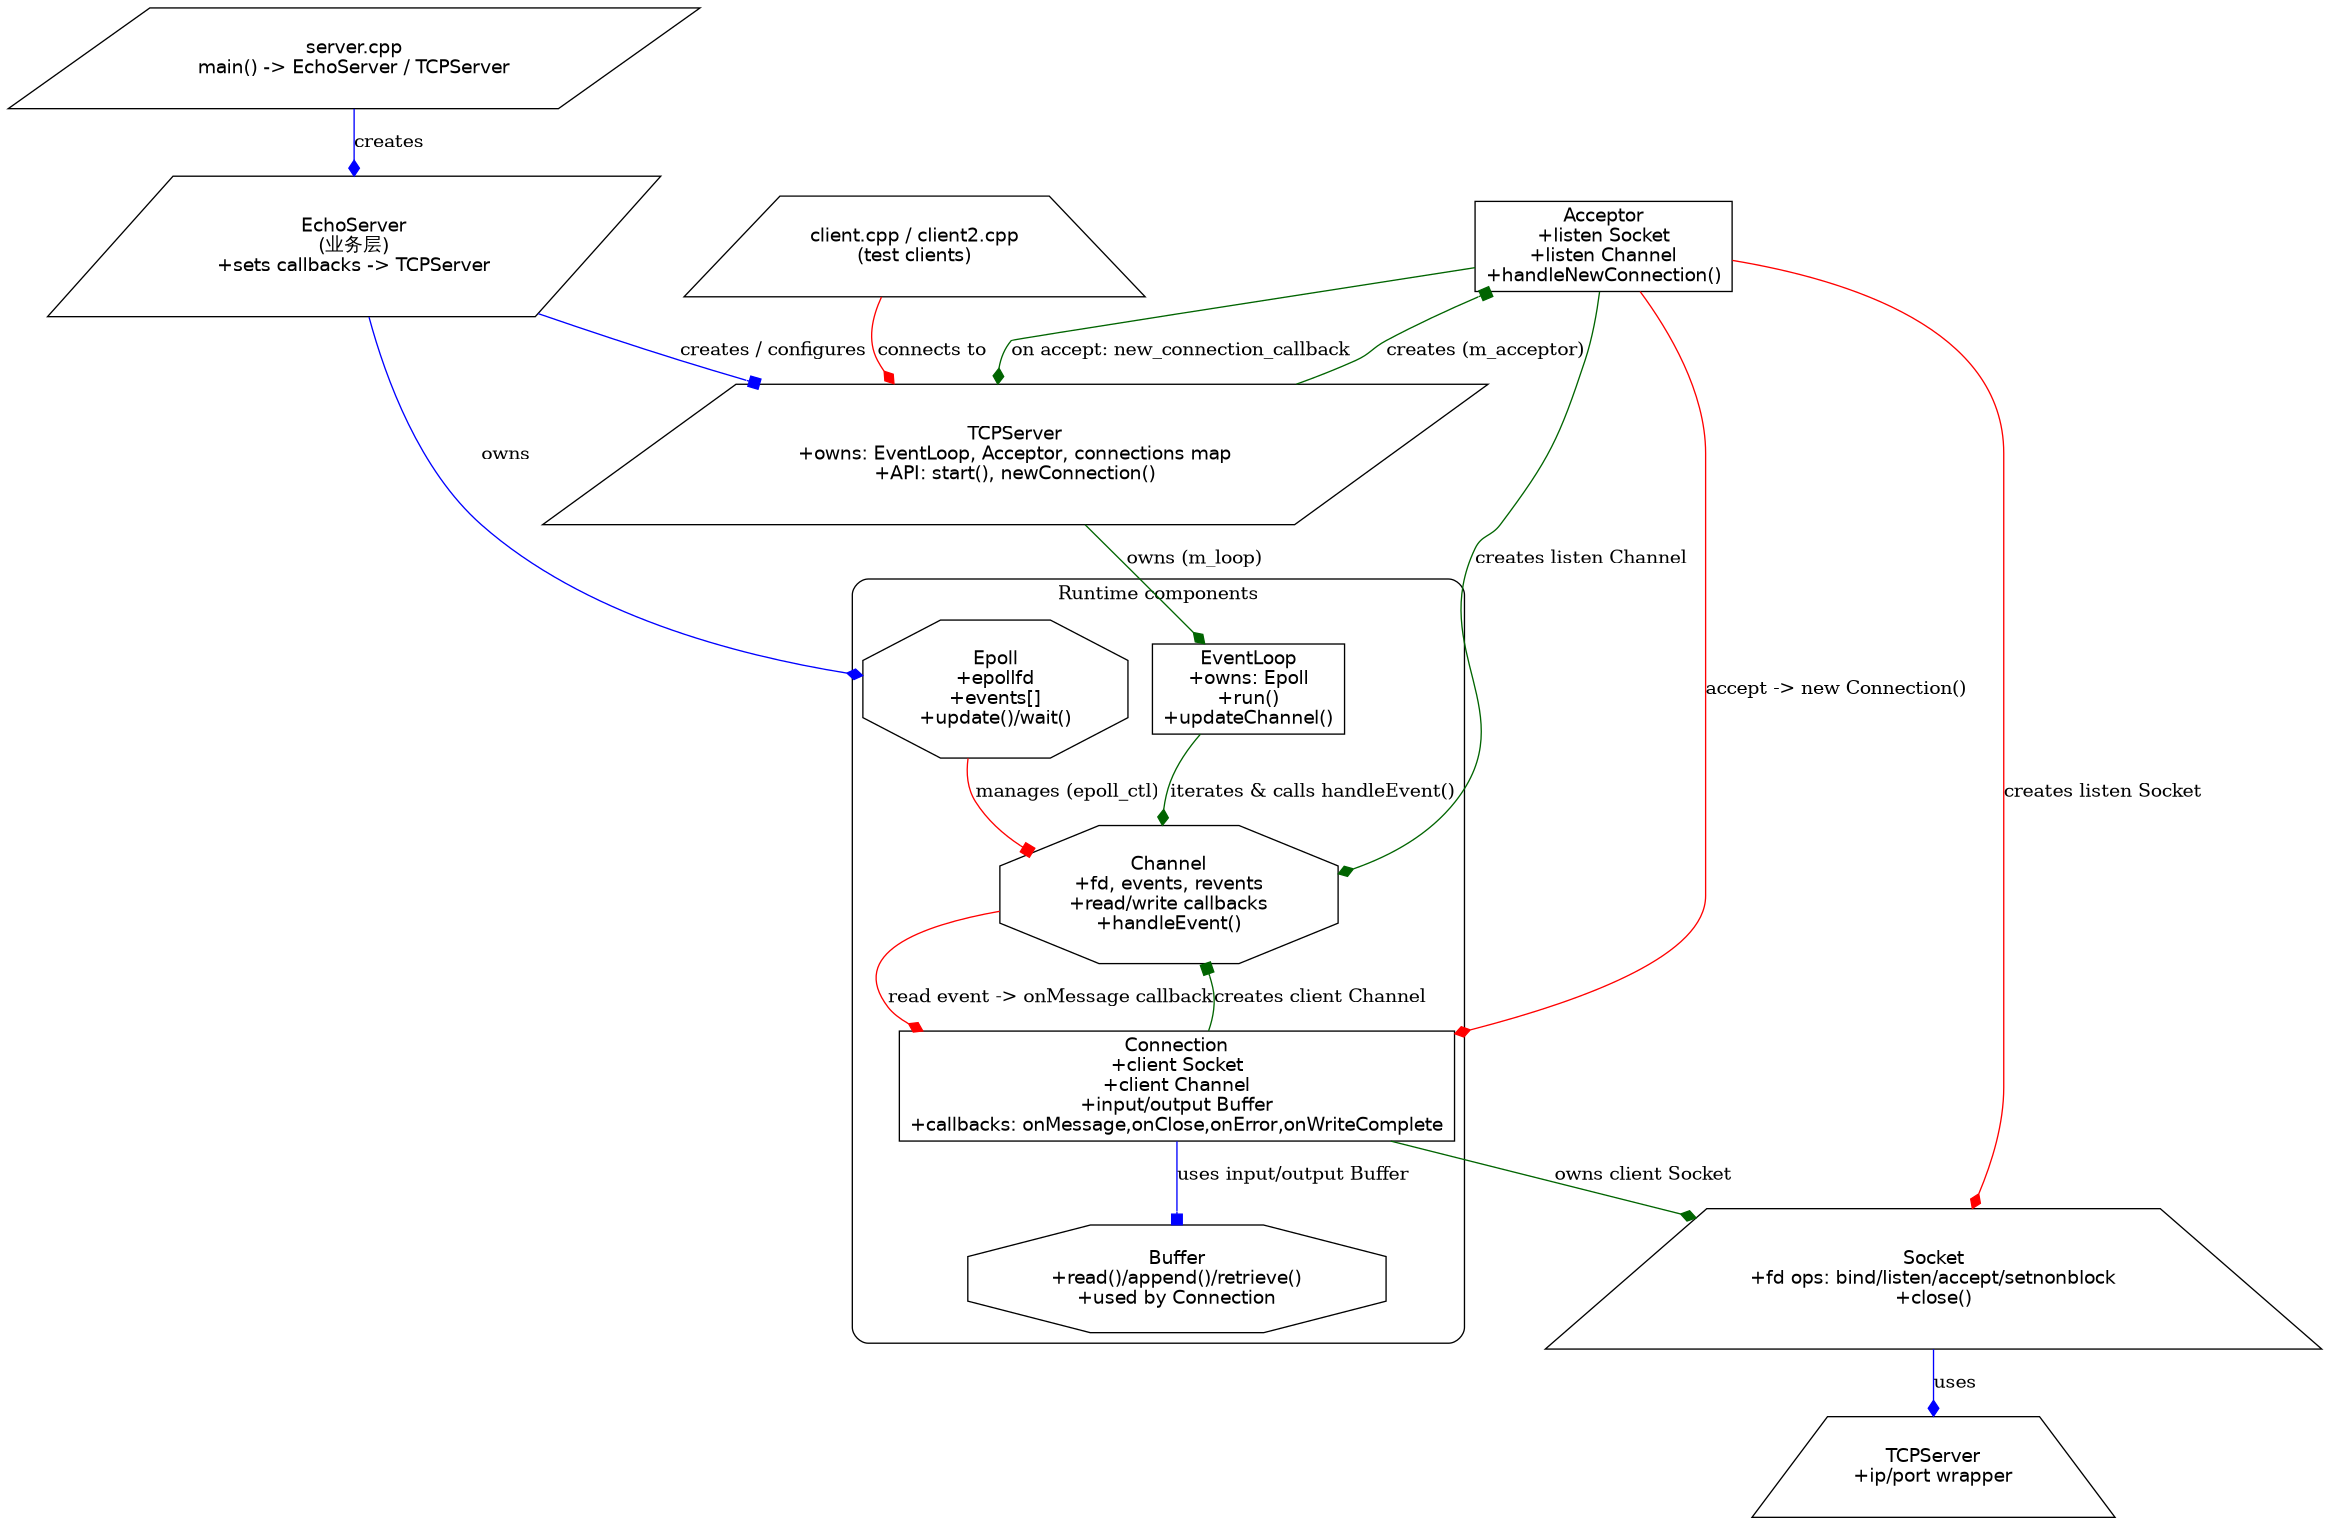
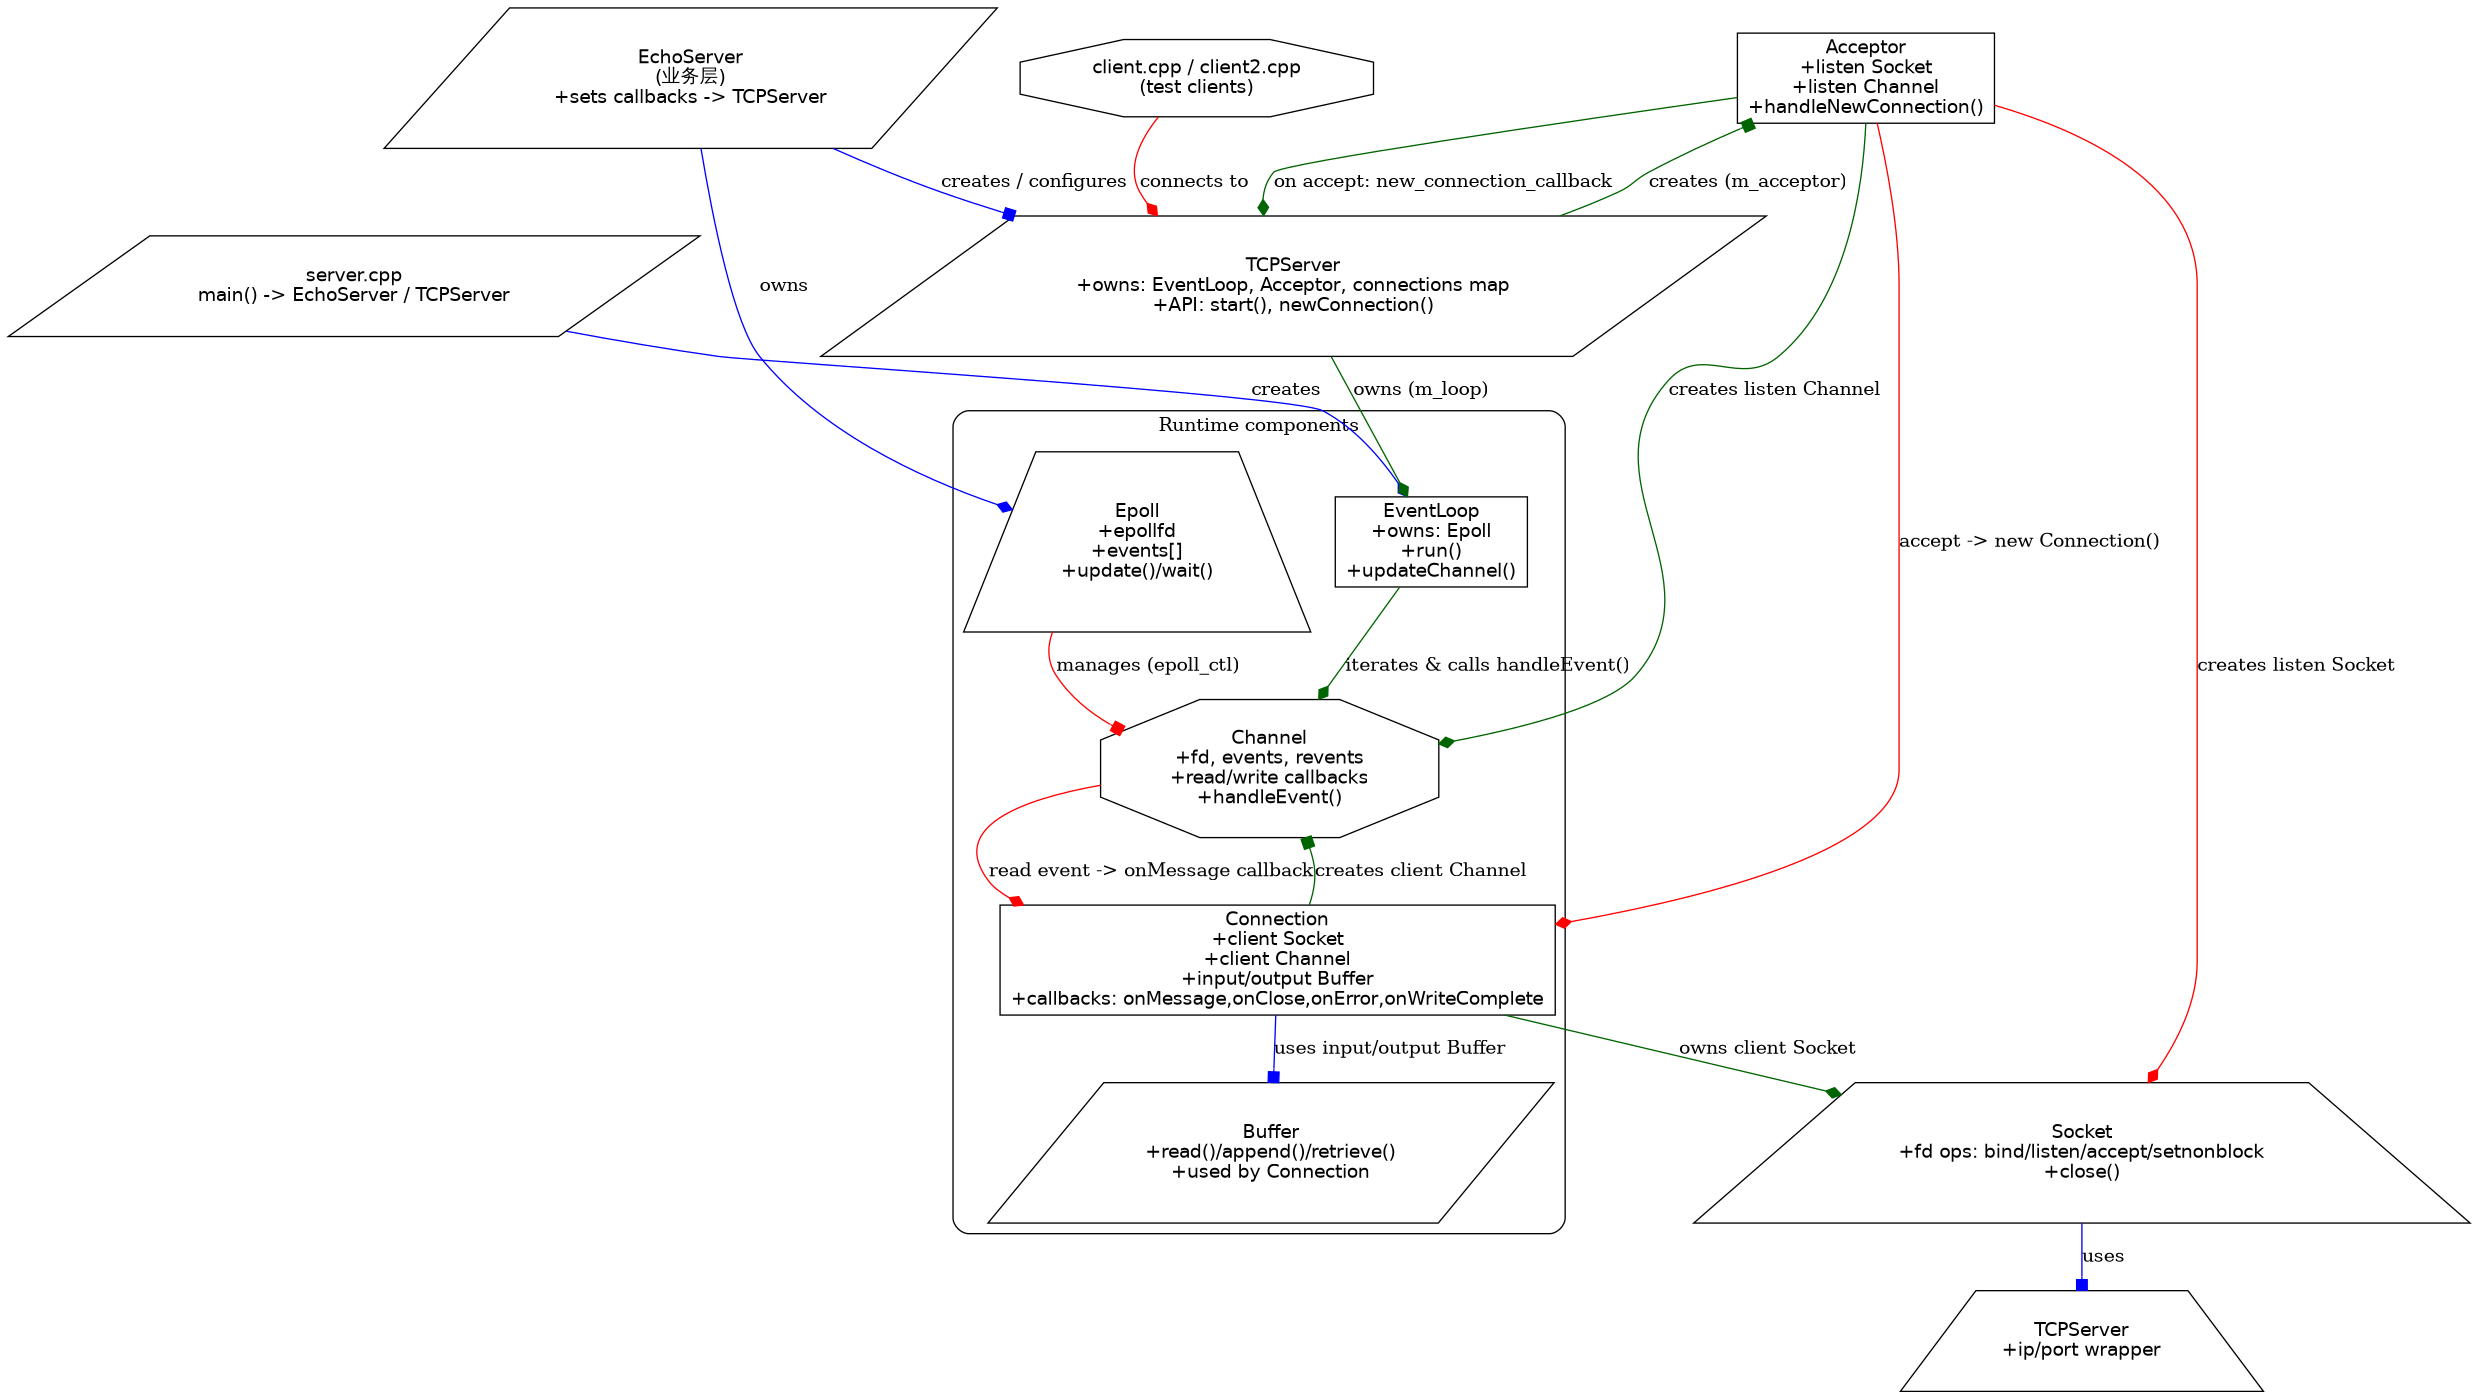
(354, 135) -> (997, 378)
(915, 246) -> (1197, 78)
(995, 689) -> (1137, 542)
(1177, 1279) -> (1271, 1153)
(1934, 1375) -> (2082, 1250)
